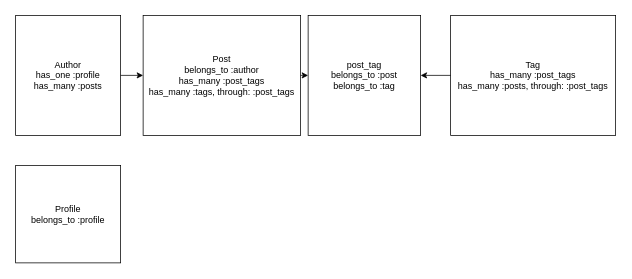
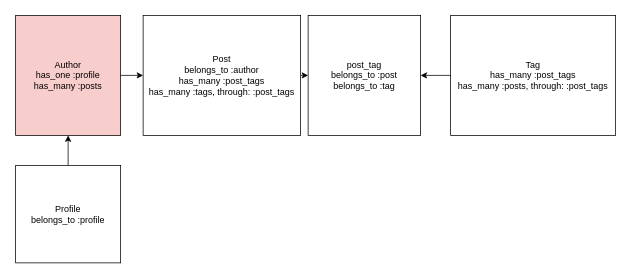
(68, 75) -> (68, 75)
none -> (68, 142)
